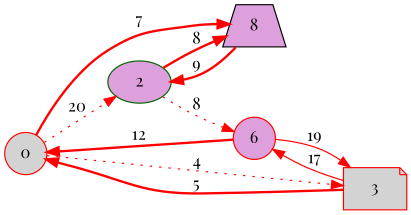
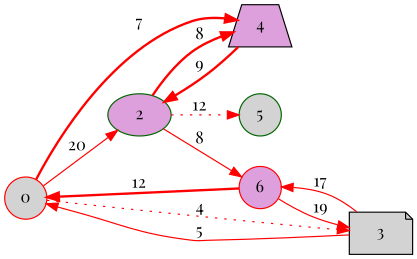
(254, 26) -> (260, 26)
(192, 114) -> (198, 150)
none -> (260, 115)
(75, 123) -> (76, 162)
(375, 189) -> (381, 233)
(199, 193) -> (201, 241)
